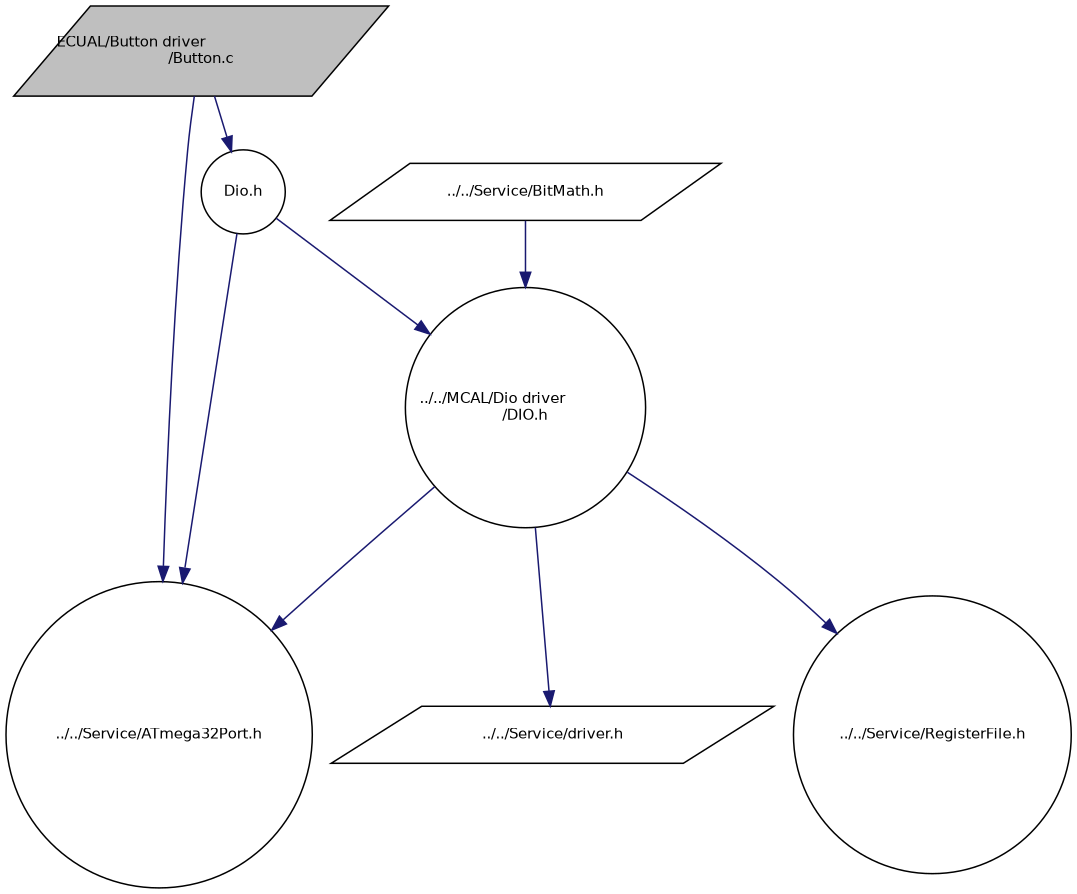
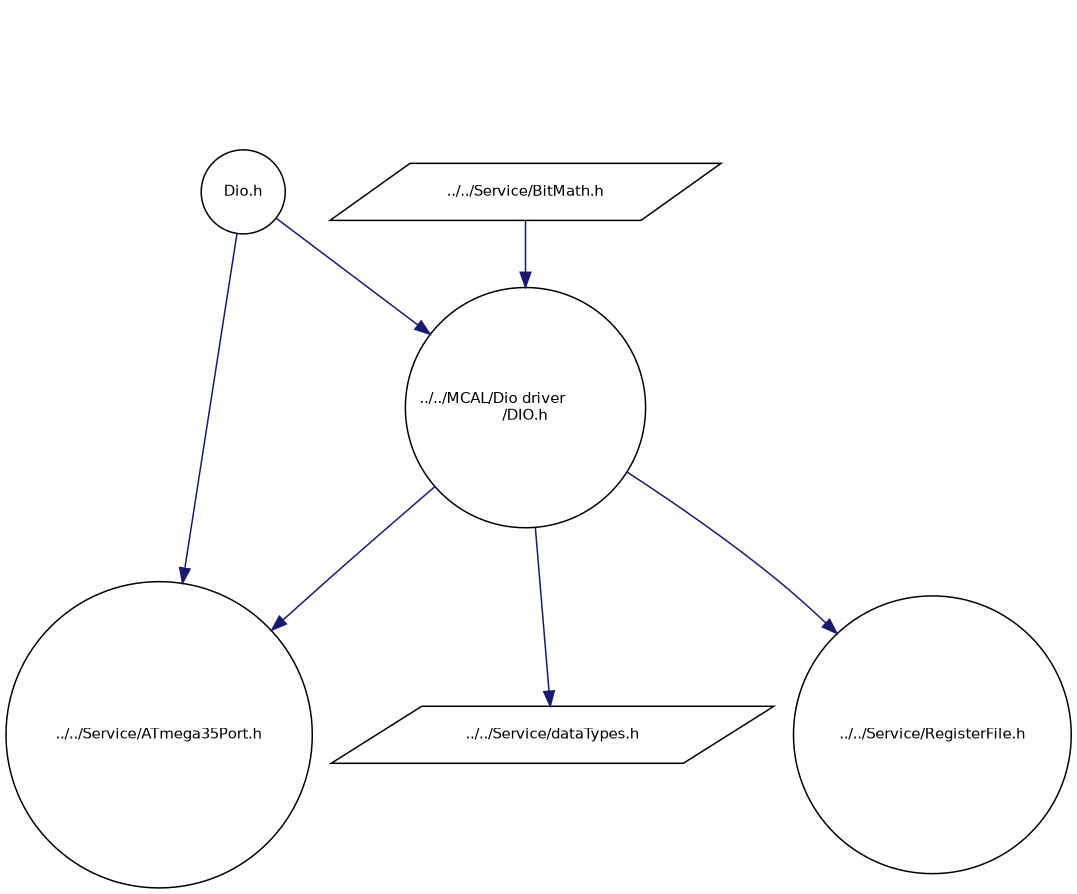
(201, 51) -> none
(159, 735) -> (159, 735)
(553, 735) -> (553, 735)
